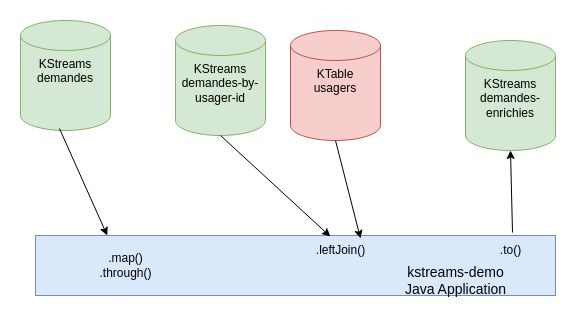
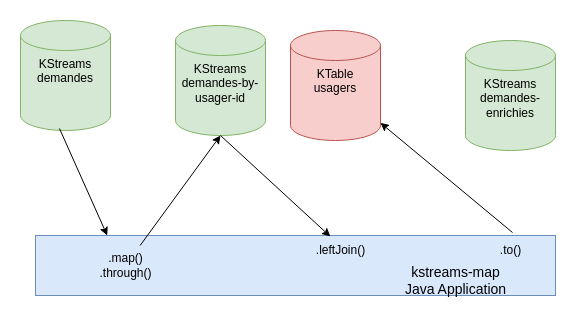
(347, 186) -> none
none -> (178, 193)
(512, 195) -> (449, 180)
(456, 281) -> (456, 281)
